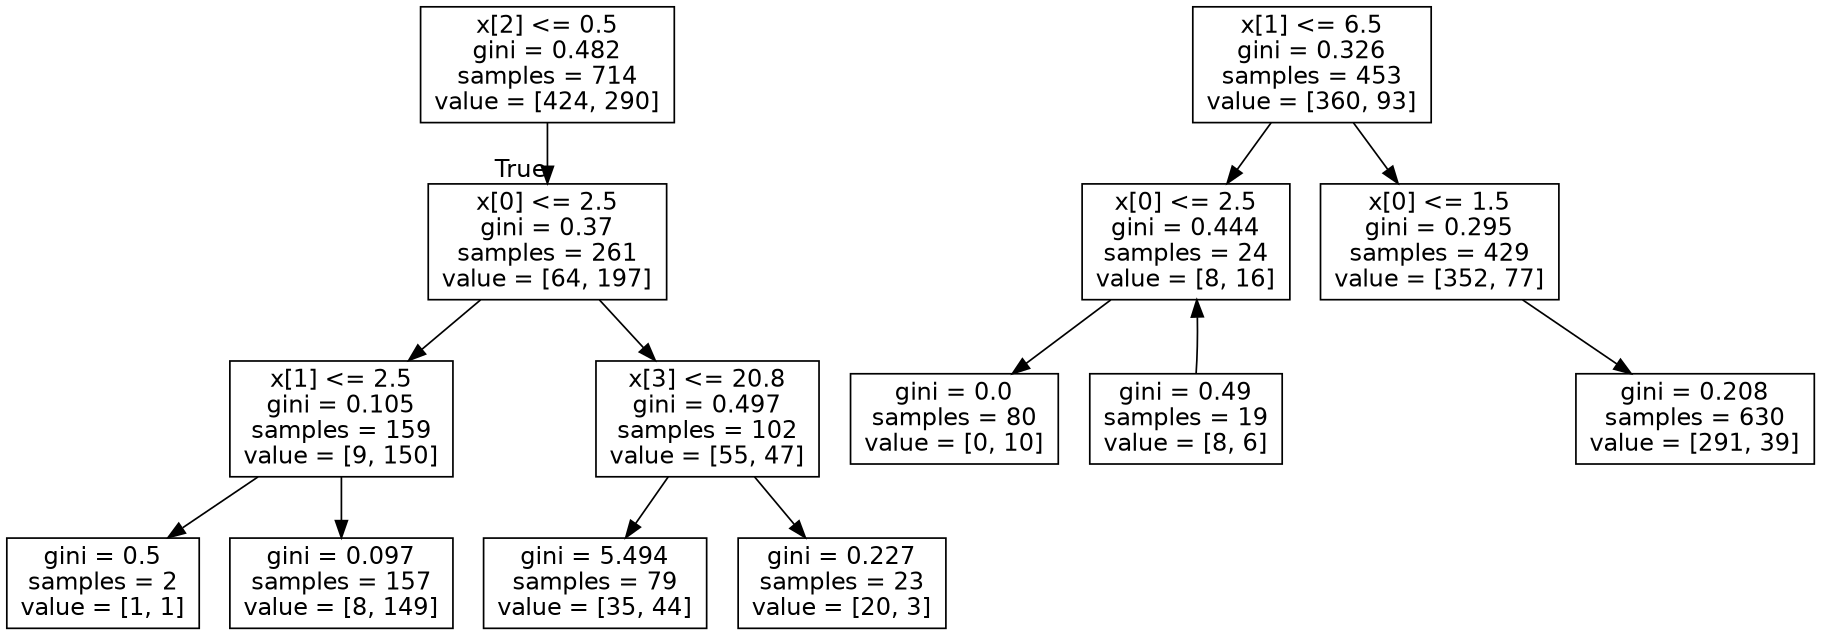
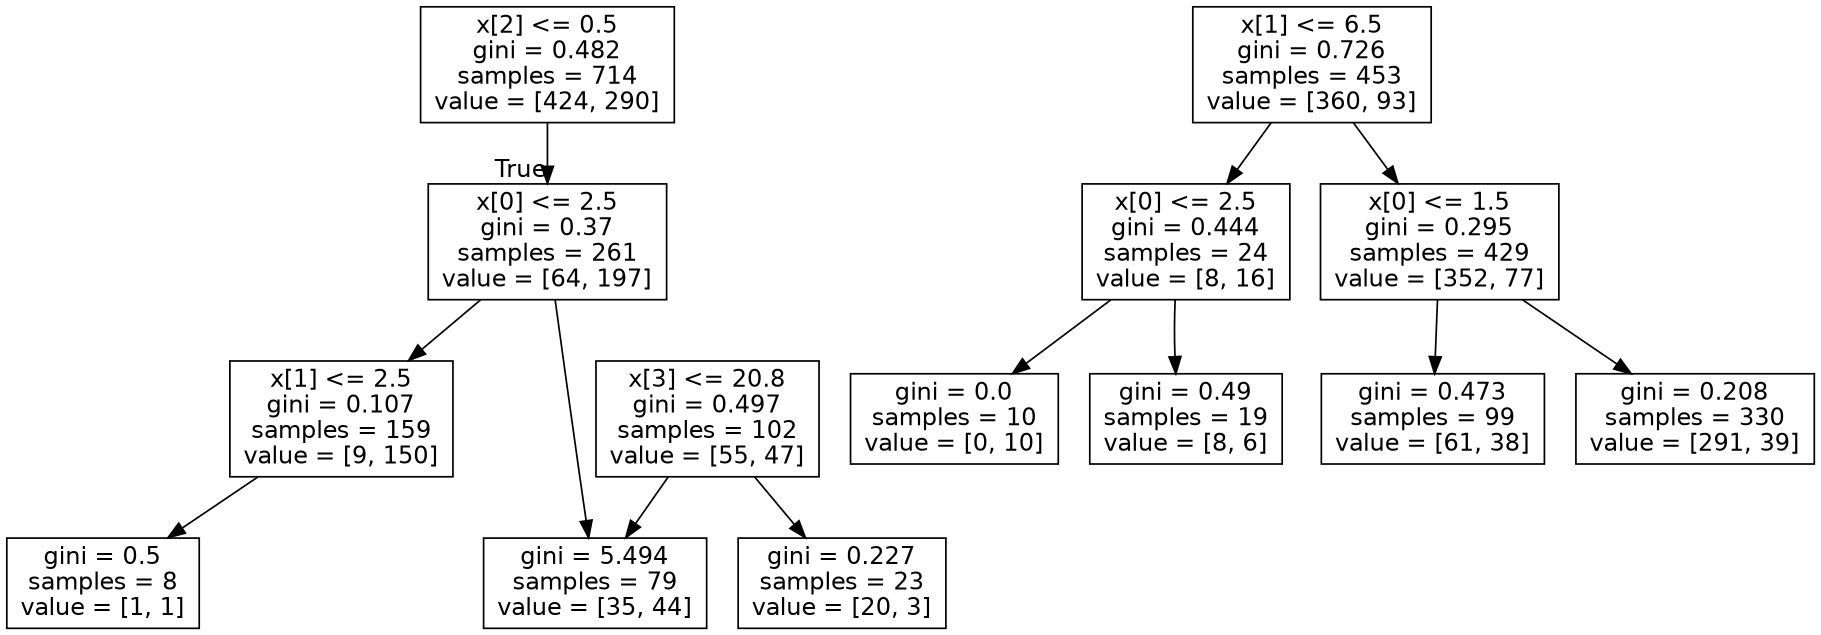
(1312, 65) -> (1312, 65)
(622, 324) -> (570, 410)
(1197, 345) -> (1174, 328)
(341, 419) -> (341, 419)
(954, 419) -> (954, 419)
none -> (1433, 419)
(1695, 419) -> (1695, 419)
(103, 583) -> (103, 583)
(341, 583) -> none
